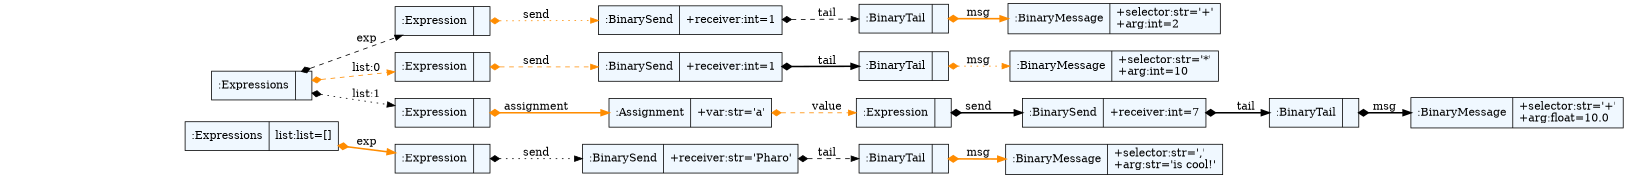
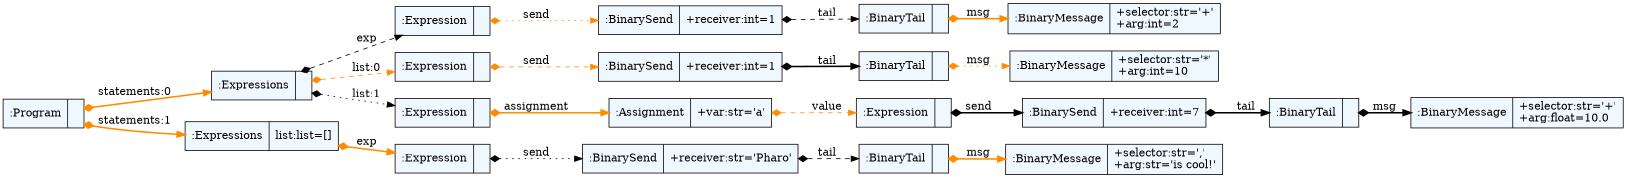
none -> (44, 114)
